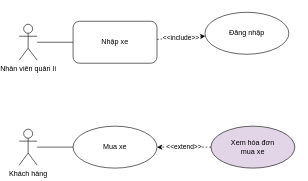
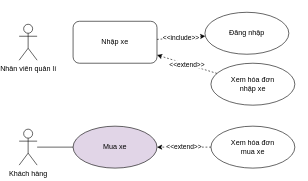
(55, 42) -> none
none -> (179, 62)
none -> (253, 84)
(115, 147) -> (115, 147)
(253, 147) -> (253, 147)
